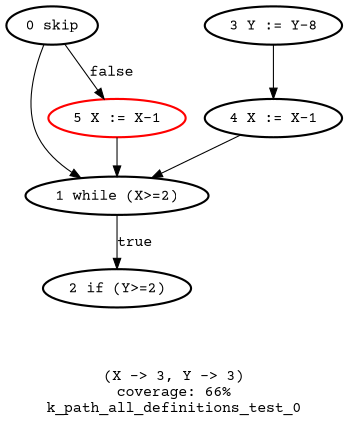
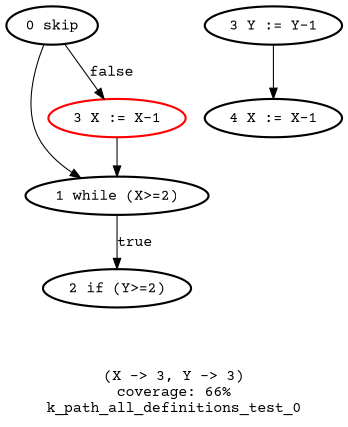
(273, 26) -> (273, 26)
(117, 118) -> (117, 118)
(201, 154) -> none
